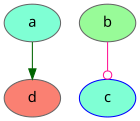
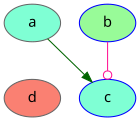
(108, 23) -> (108, 23)
(32, 55) -> (66, 57)
